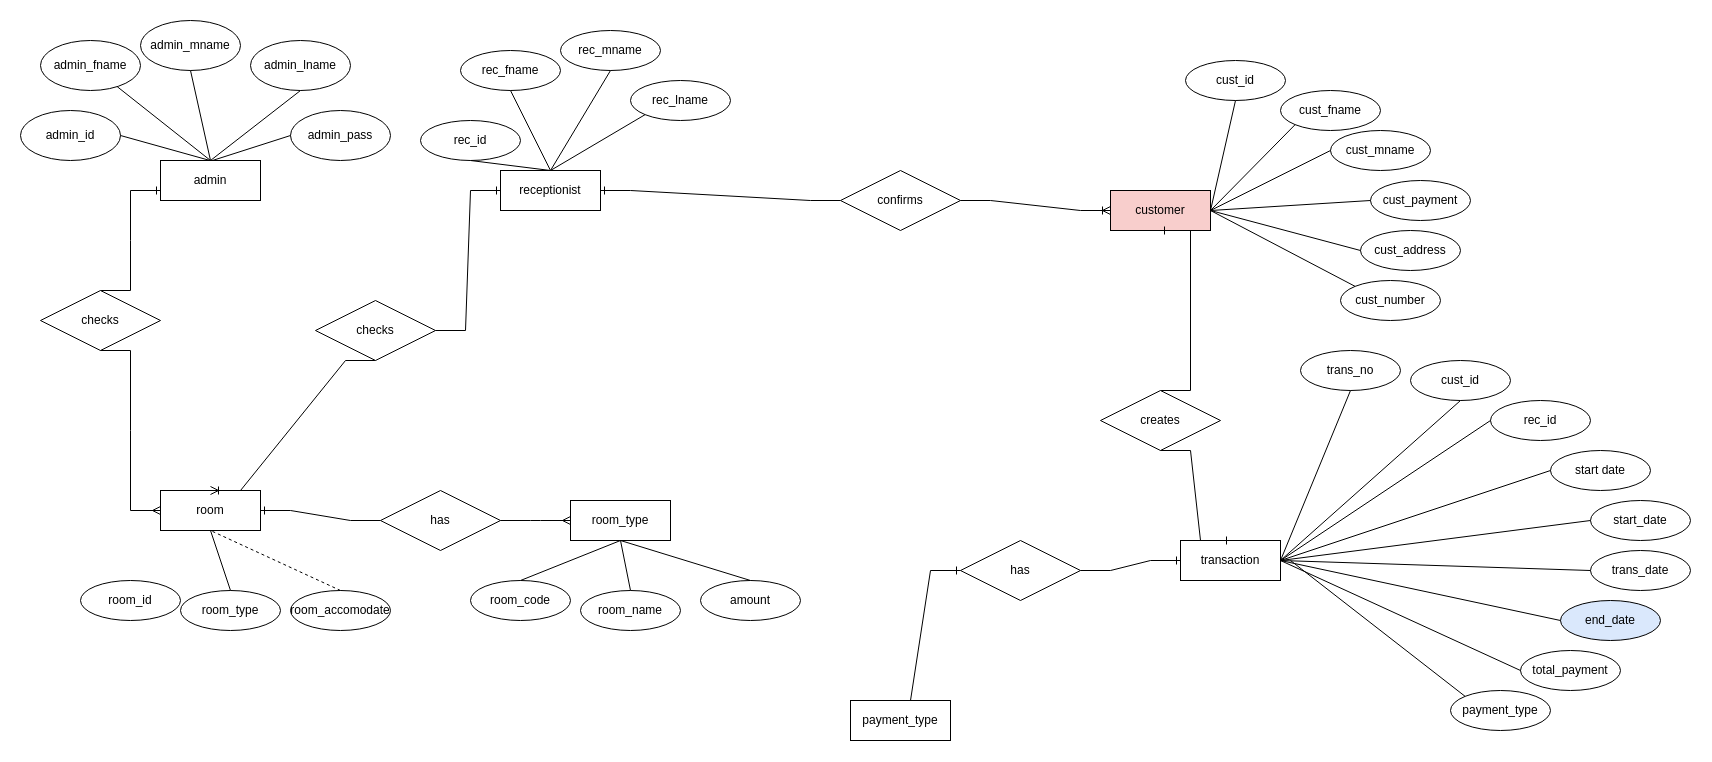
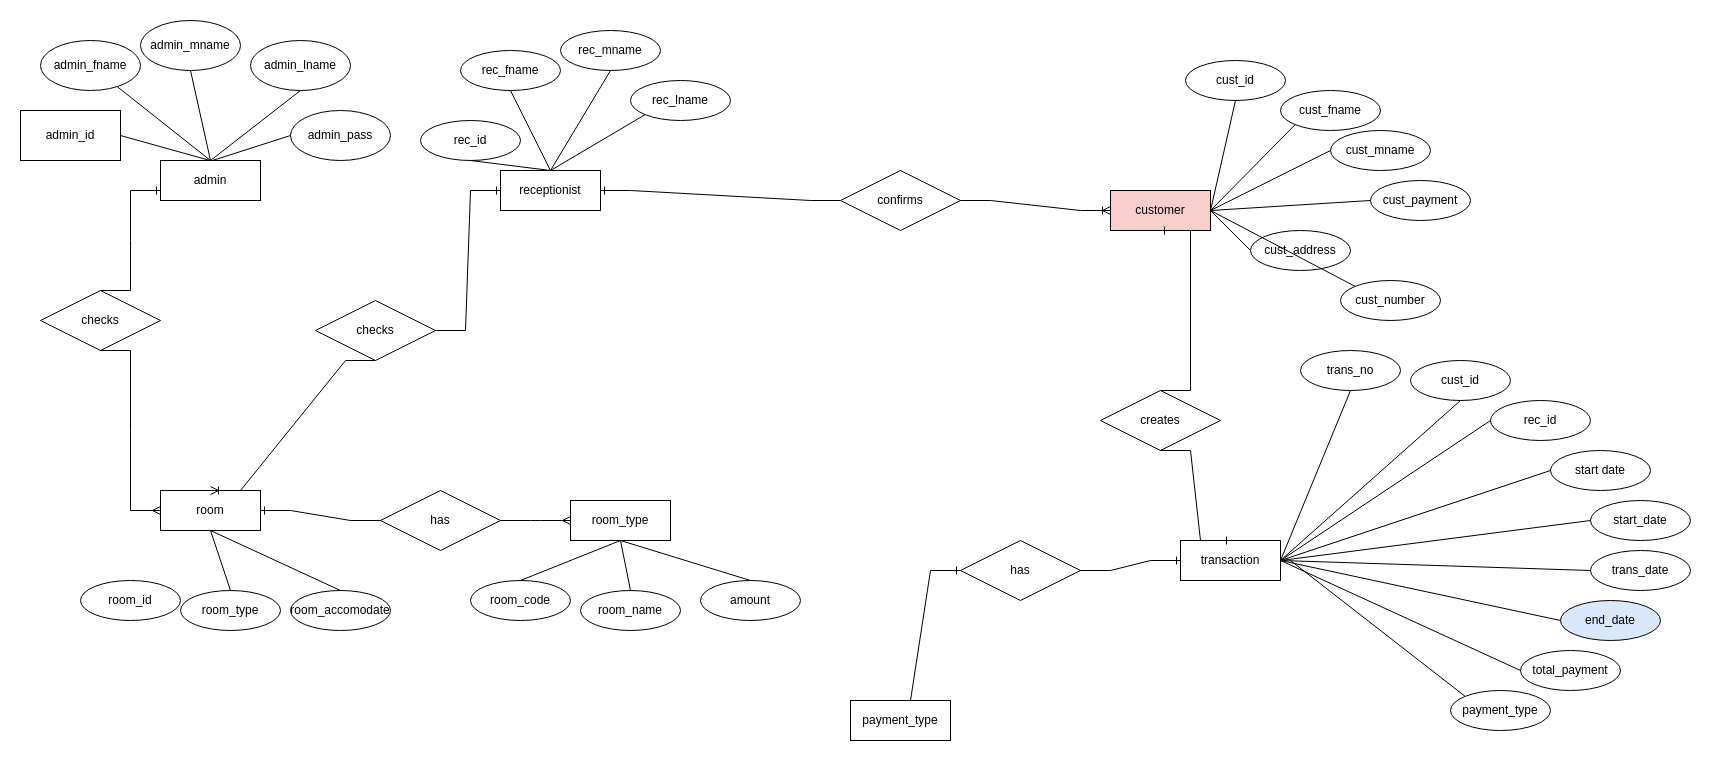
(71, 136) -> (71, 136)
(1411, 251) -> (1301, 251)
(276, 561) -> (276, 561)
